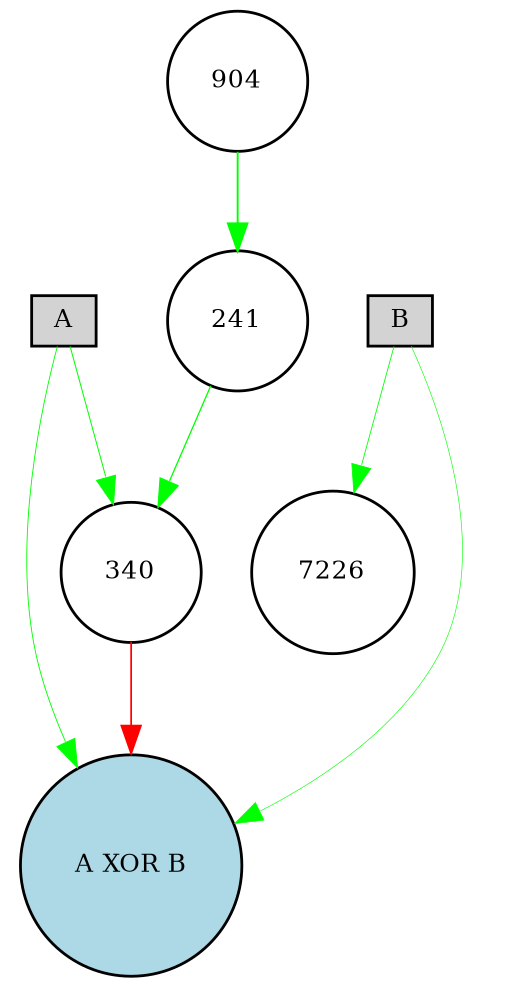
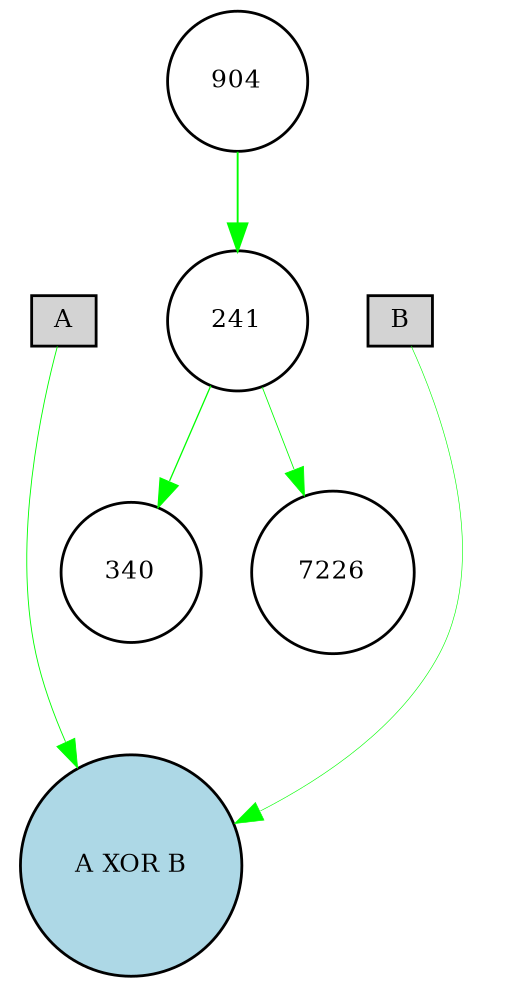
(378, 406) -> (278, 428)
(88, 411) -> none
(131, 683) -> none
